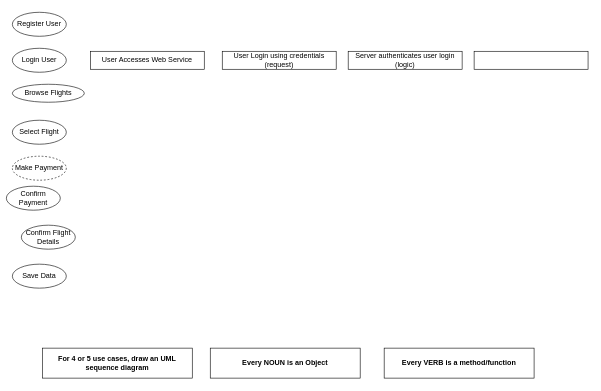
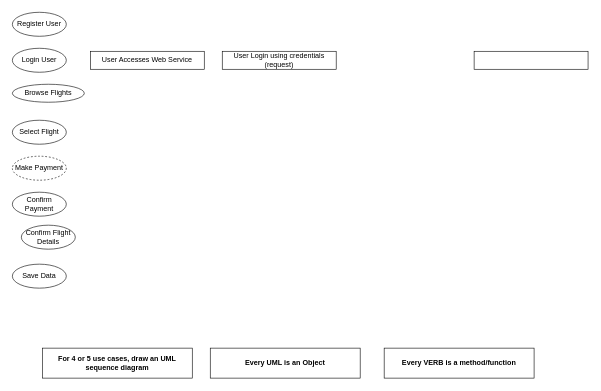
(405, 60) -> none
(33, 198) -> (39, 204)
(285, 363) -> (285, 363)
